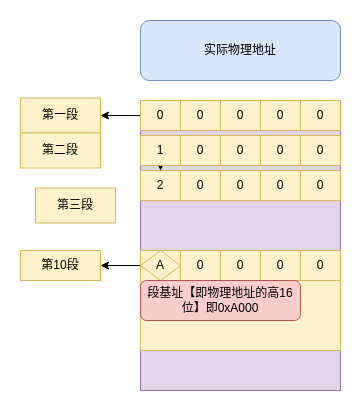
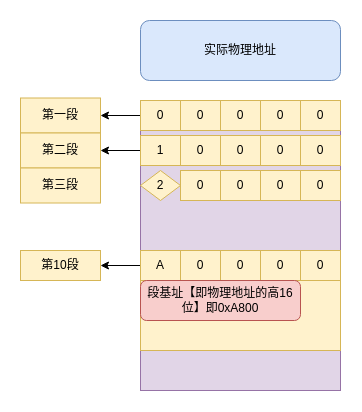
(161, 169) -> (124, 151)
(161, 186) -> (161, 186)
(76, 206) -> (61, 186)
(161, 266) -> (161, 266)
(221, 301) -> (221, 301)
